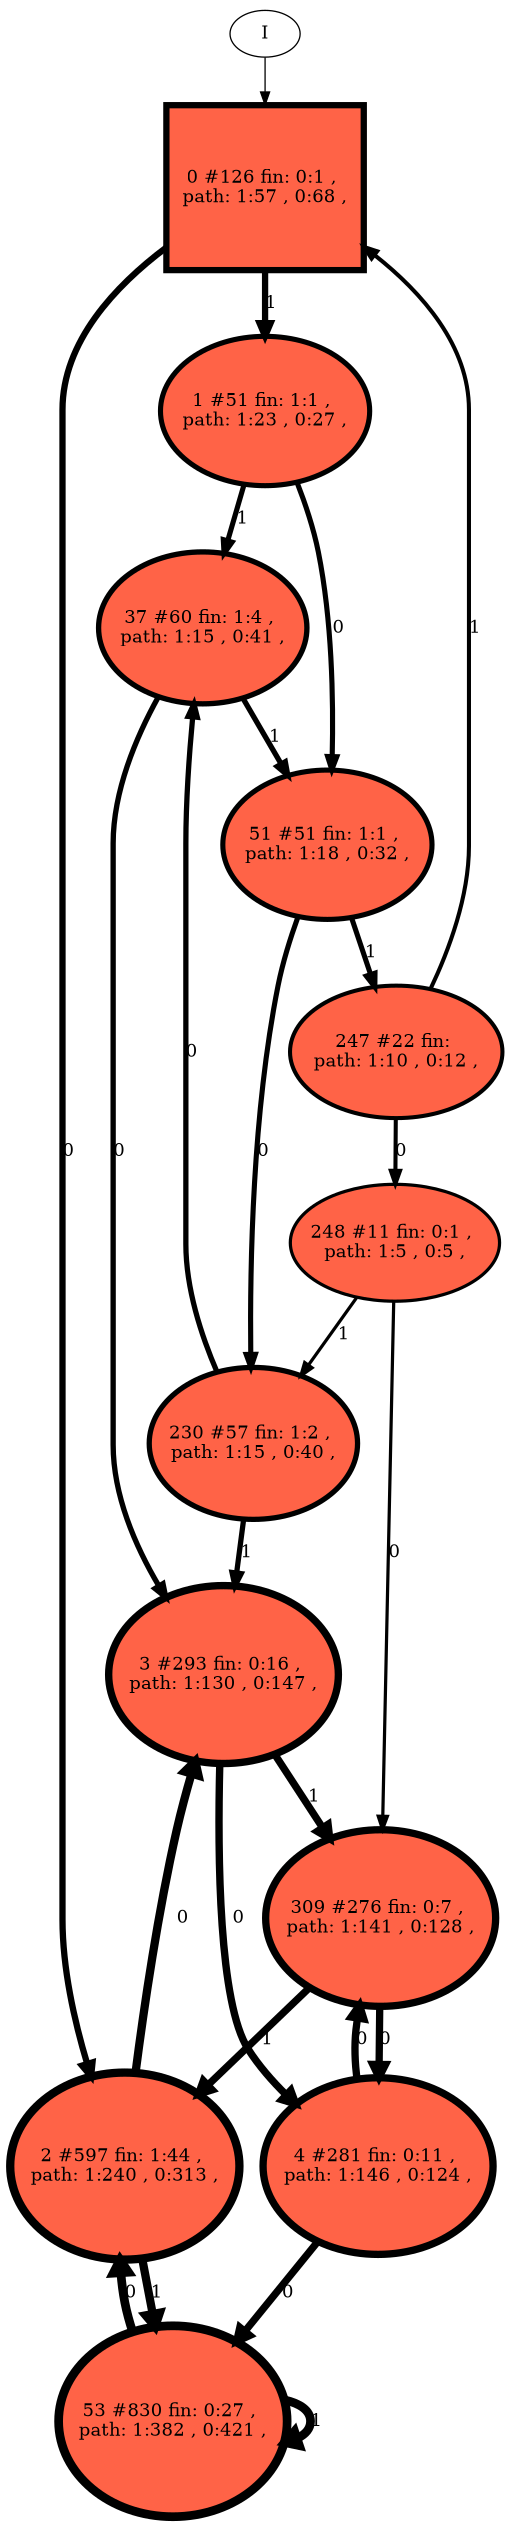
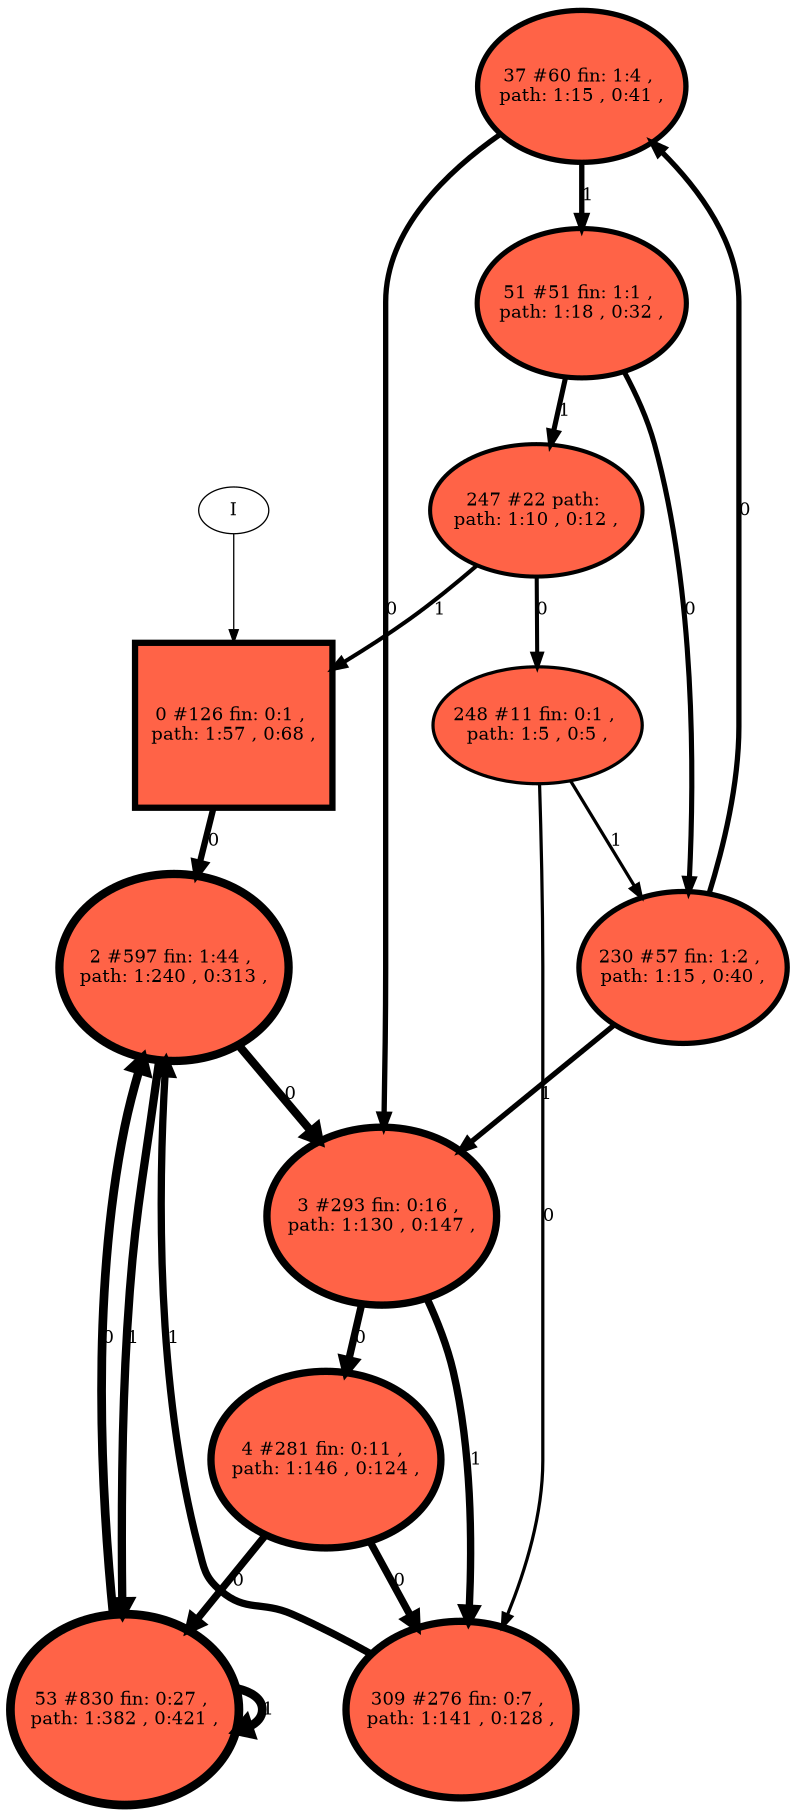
(265, 411) -> none
(396, 1052) -> (536, 510)
(379, 2035) -> none
